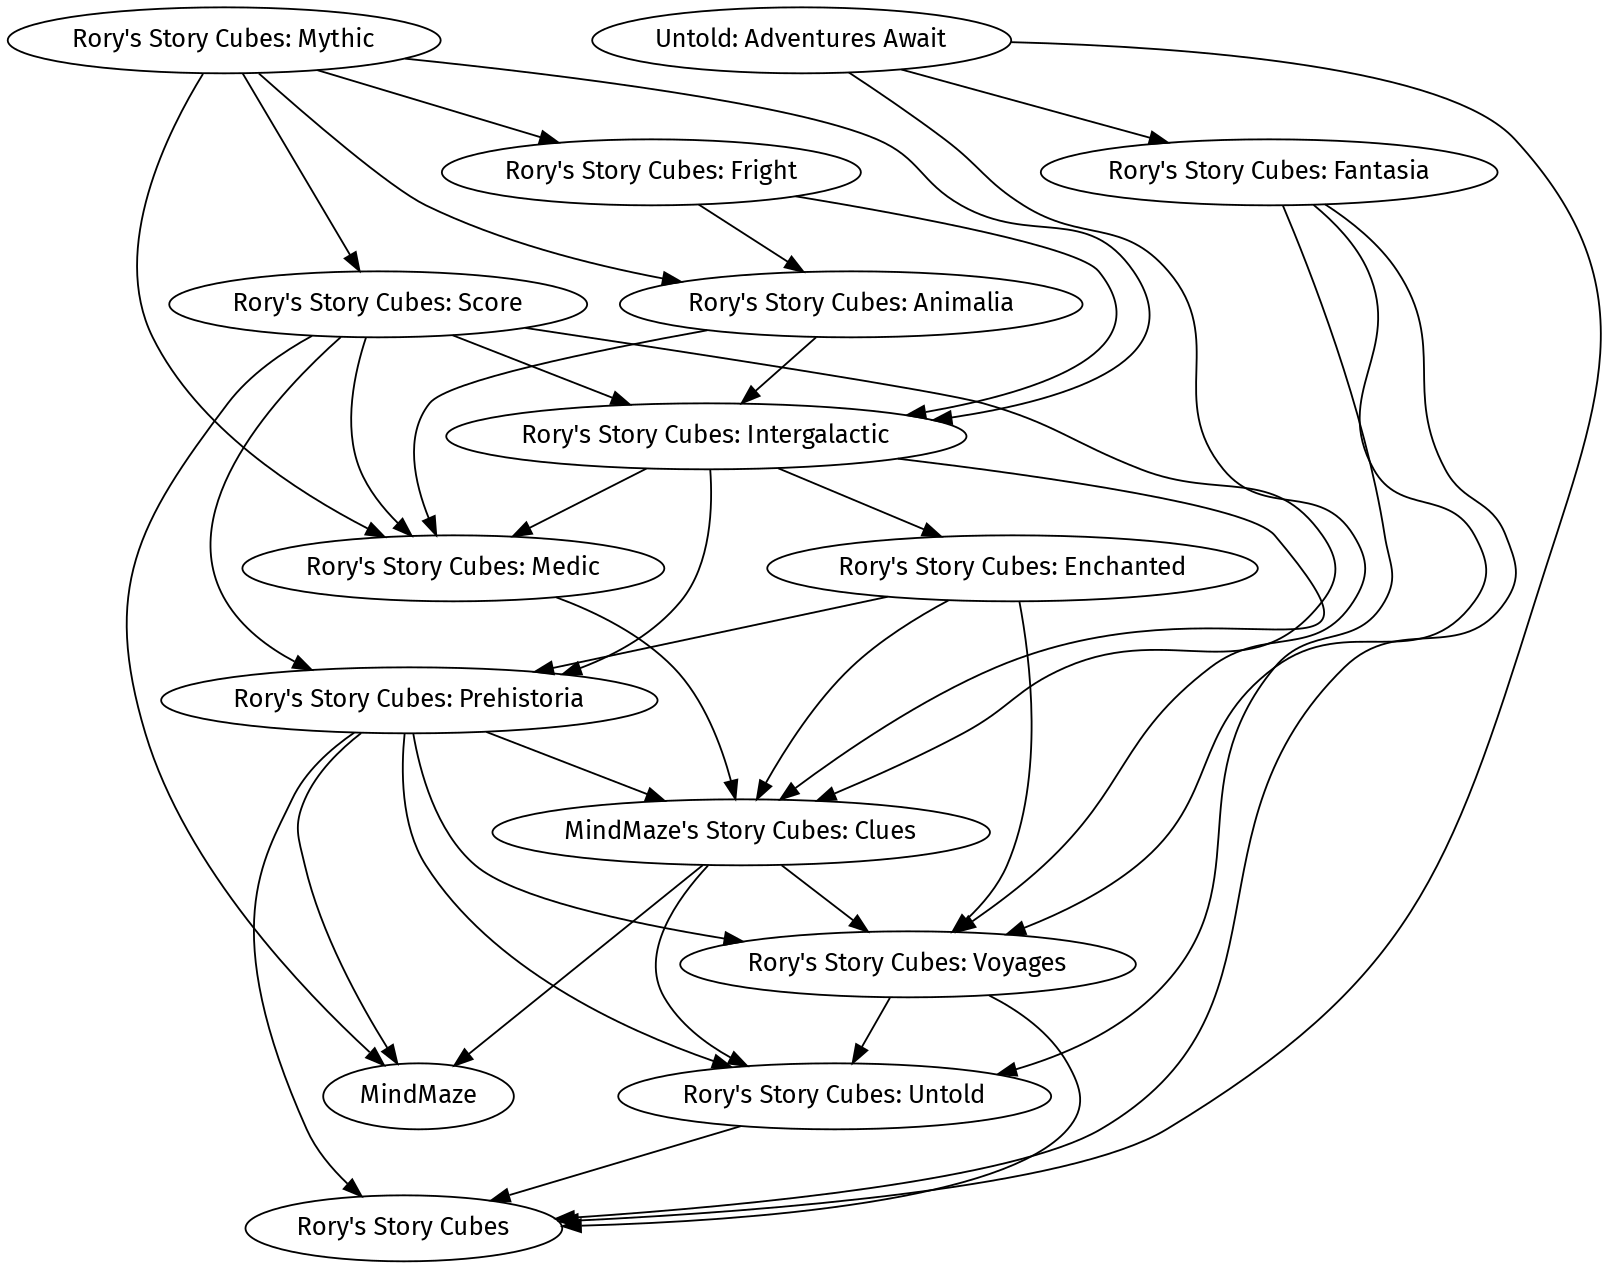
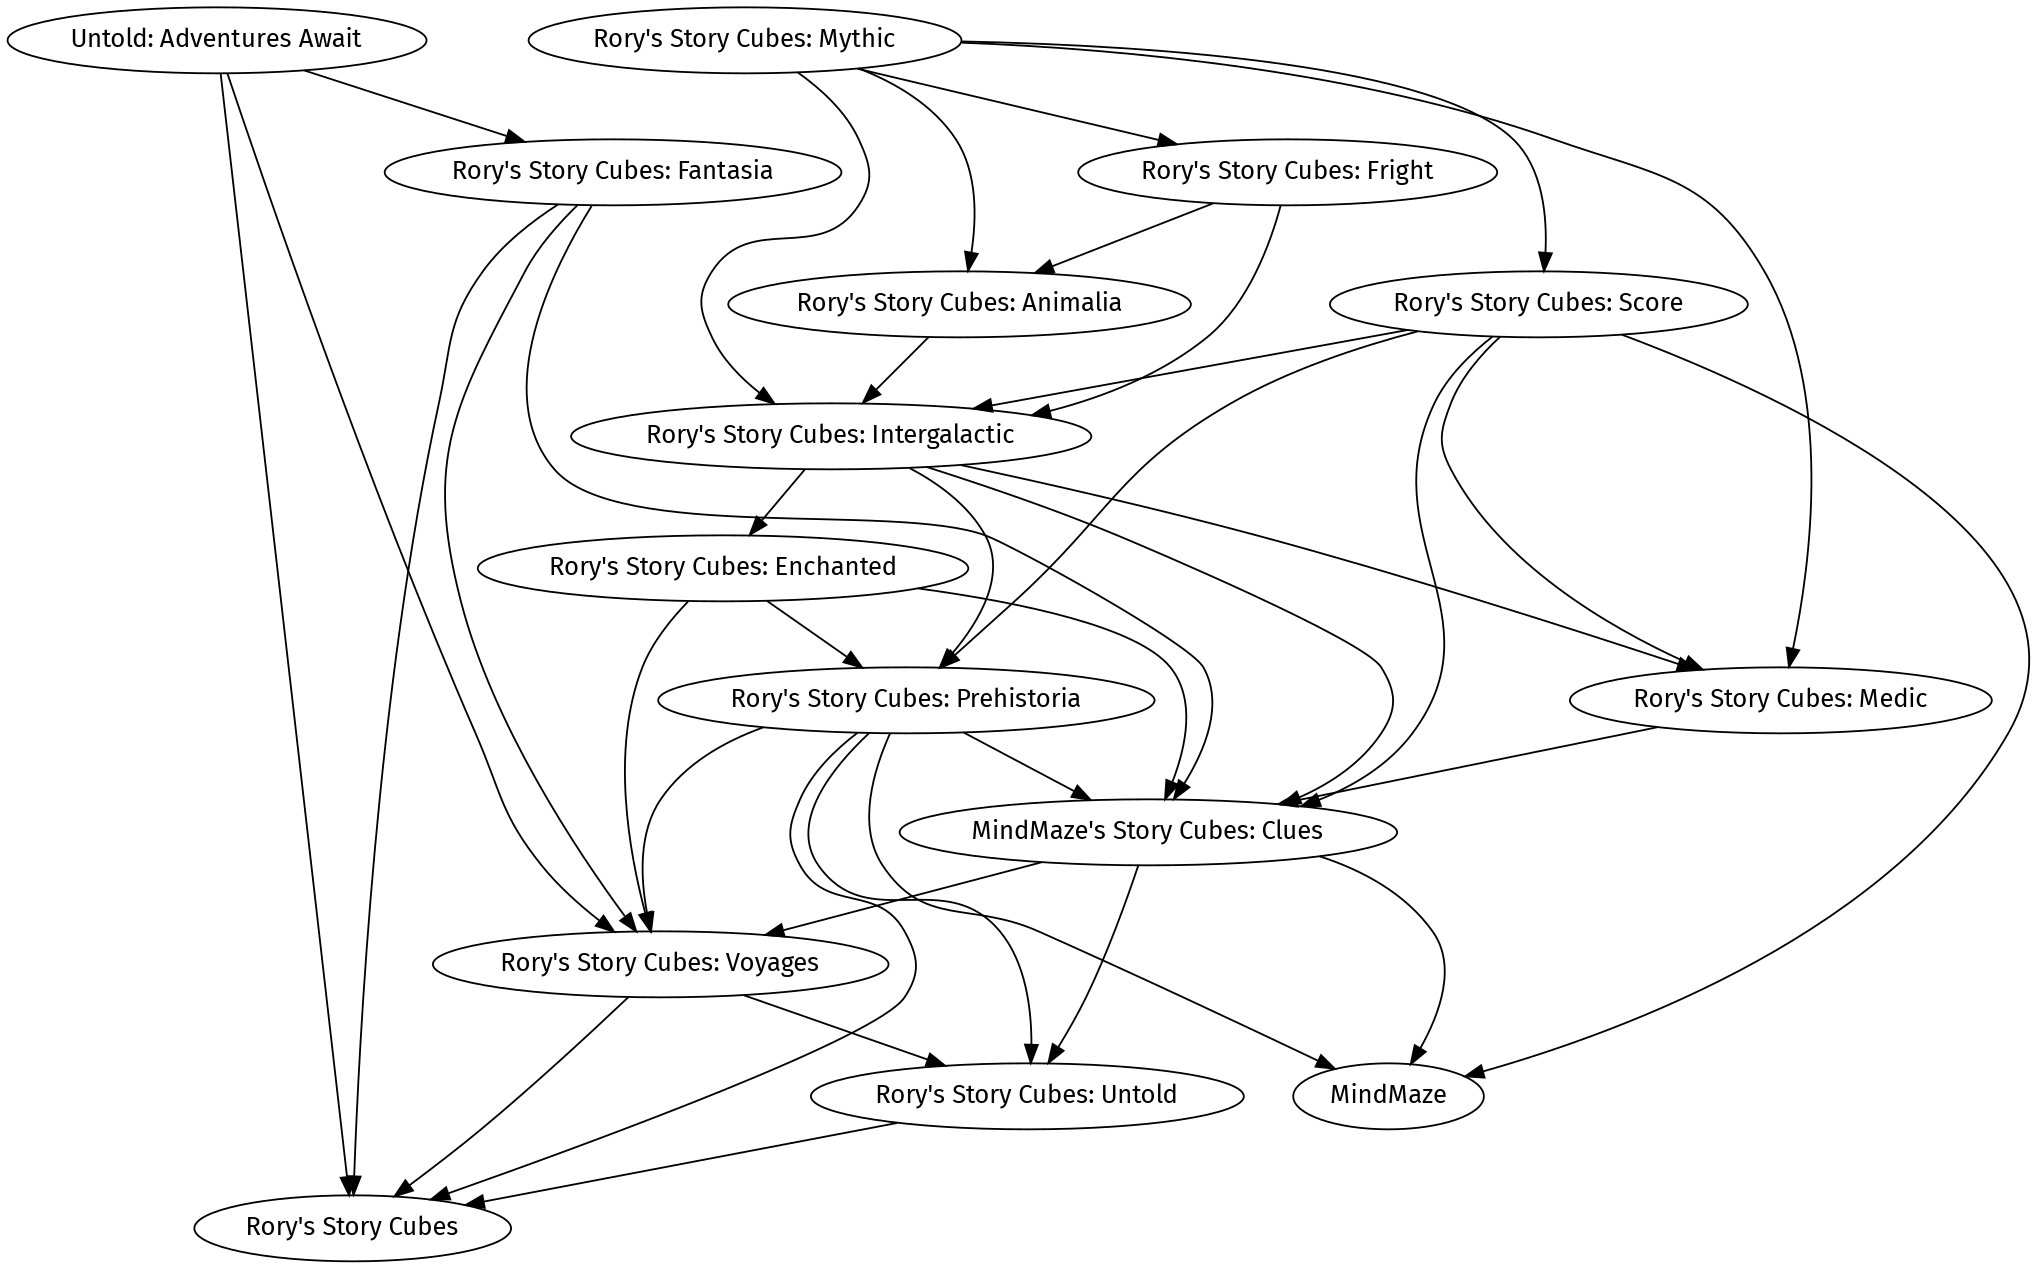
(507, 373) -> none
(1359, 627) -> (814, 519)
